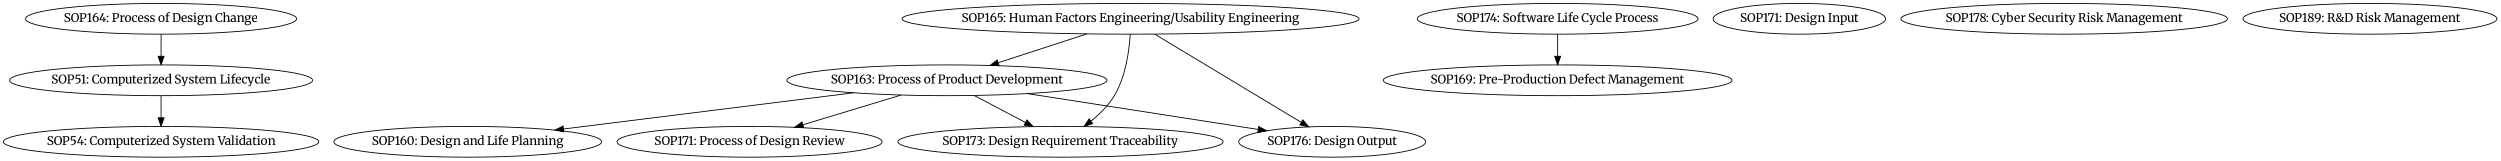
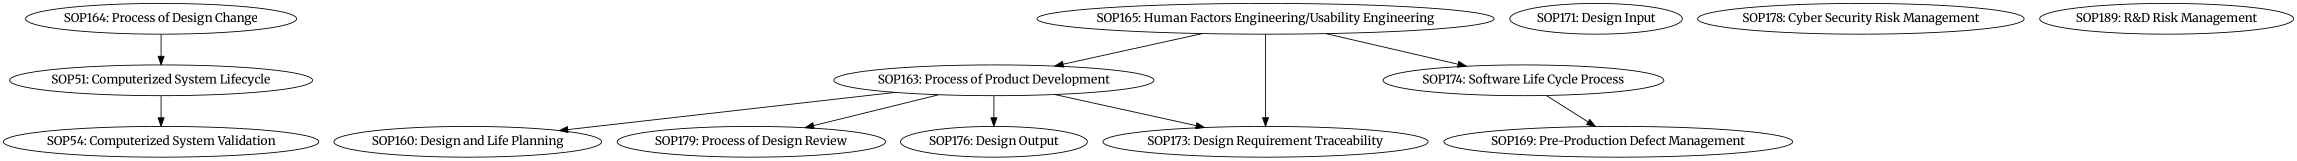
(1228, 78) -> (1392, 49)
(750, 142) -> (751, 142)
